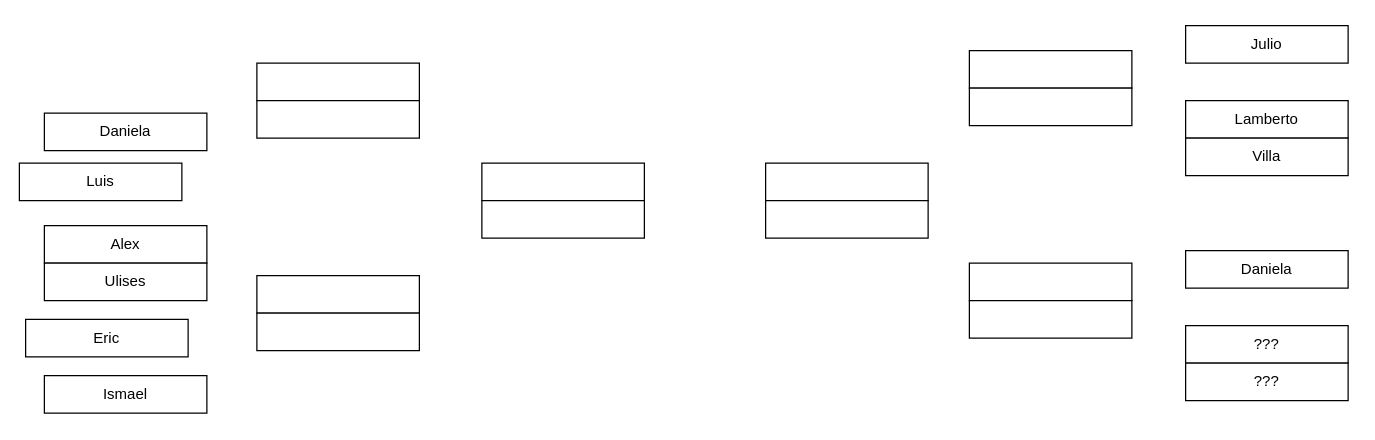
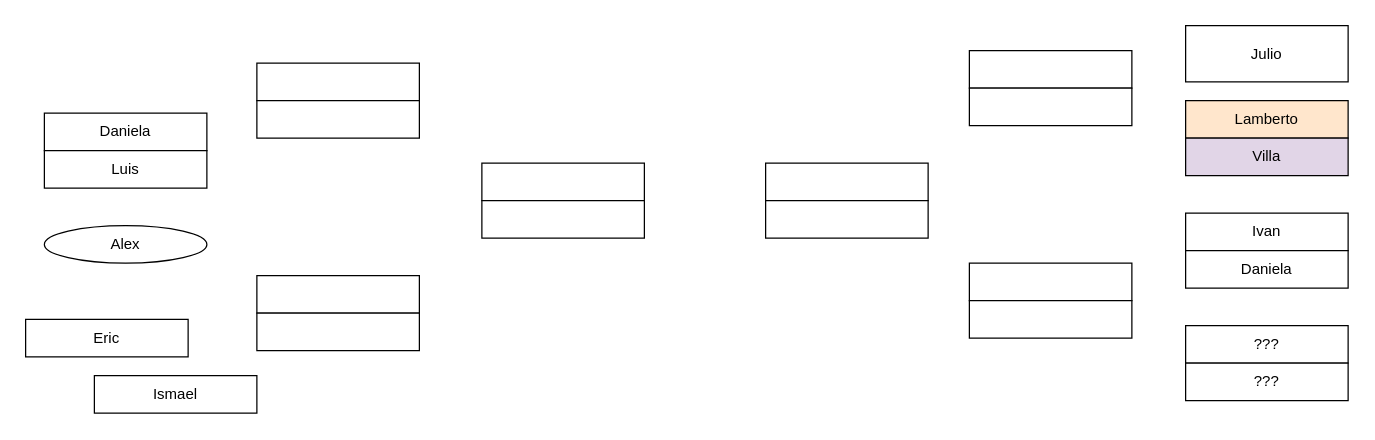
(1267, 44) -> (1267, 54)
(1267, 119) -> (1267, 119)
(1267, 157) -> (1267, 157)
(101, 182) -> (126, 169)
none -> (1267, 232)
(126, 244) -> (126, 244)
(126, 282) -> none
(126, 394) -> (176, 394)
